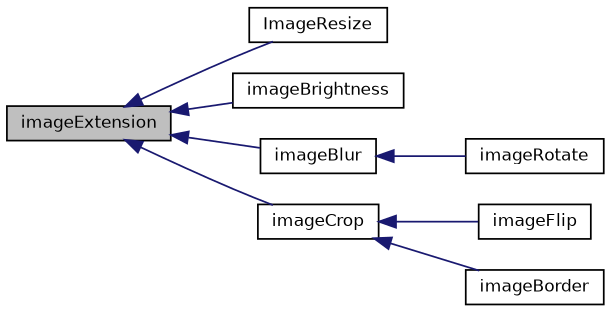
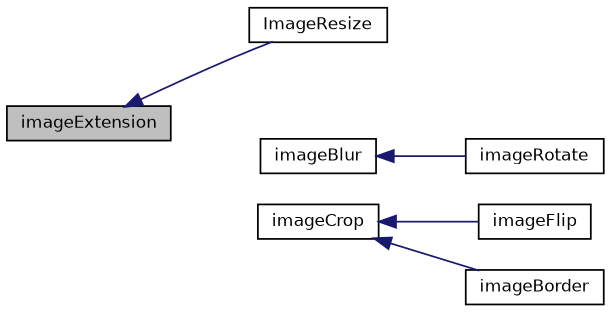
(318, 91) -> none
(224, 143) -> none
(206, 177) -> none
